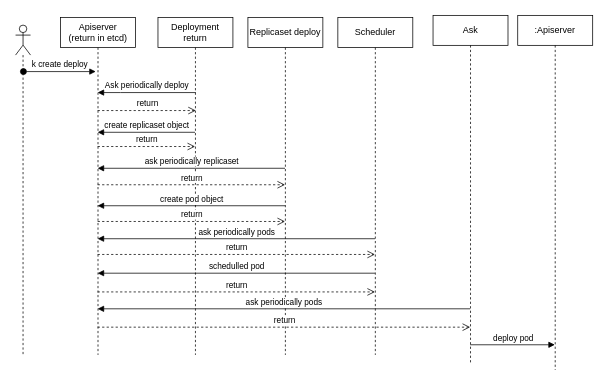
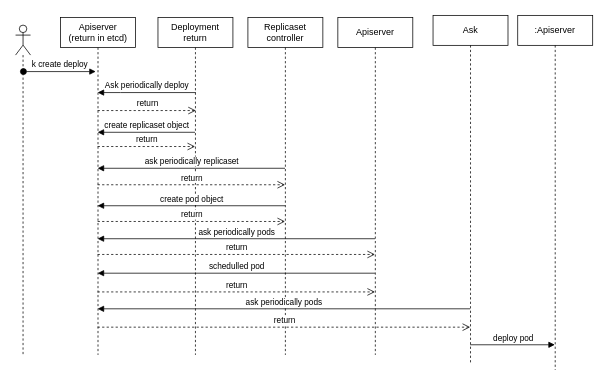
(285, 33) -> (285, 33)
(375, 33) -> (375, 33)
